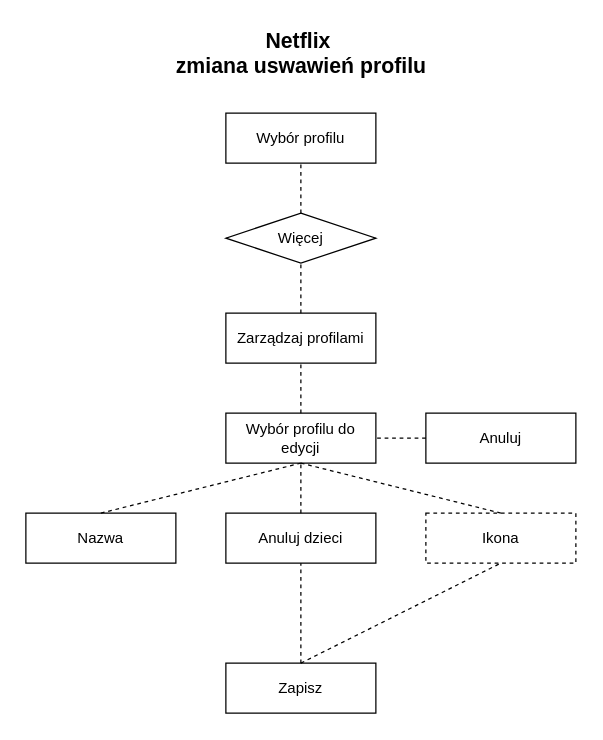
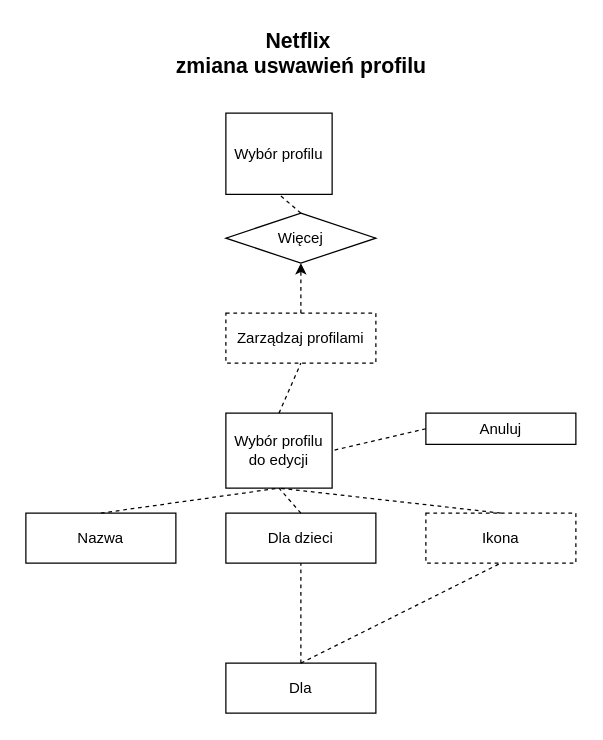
(301, 138) -> (279, 154)
(301, 269) -> (301, 273)
(301, 338) -> (301, 338)
(301, 438) -> (279, 451)
(501, 438) -> (501, 429)
(301, 538) -> (301, 538)
(301, 688) -> (301, 688)
